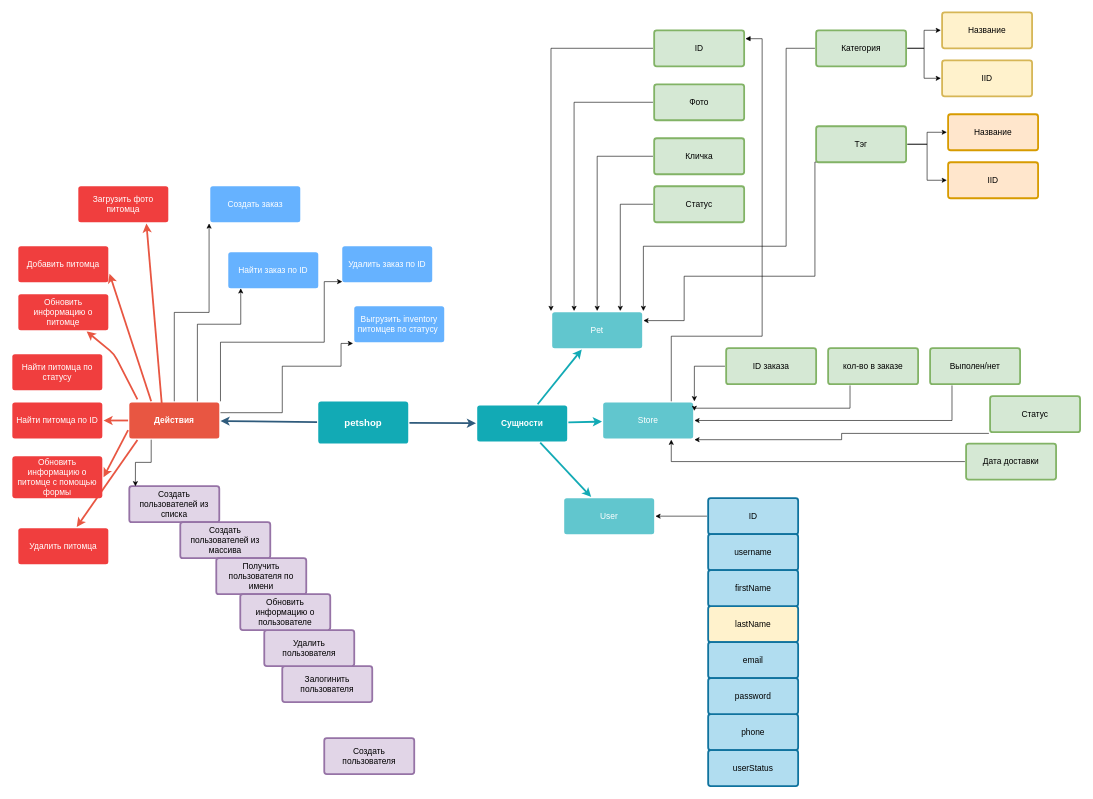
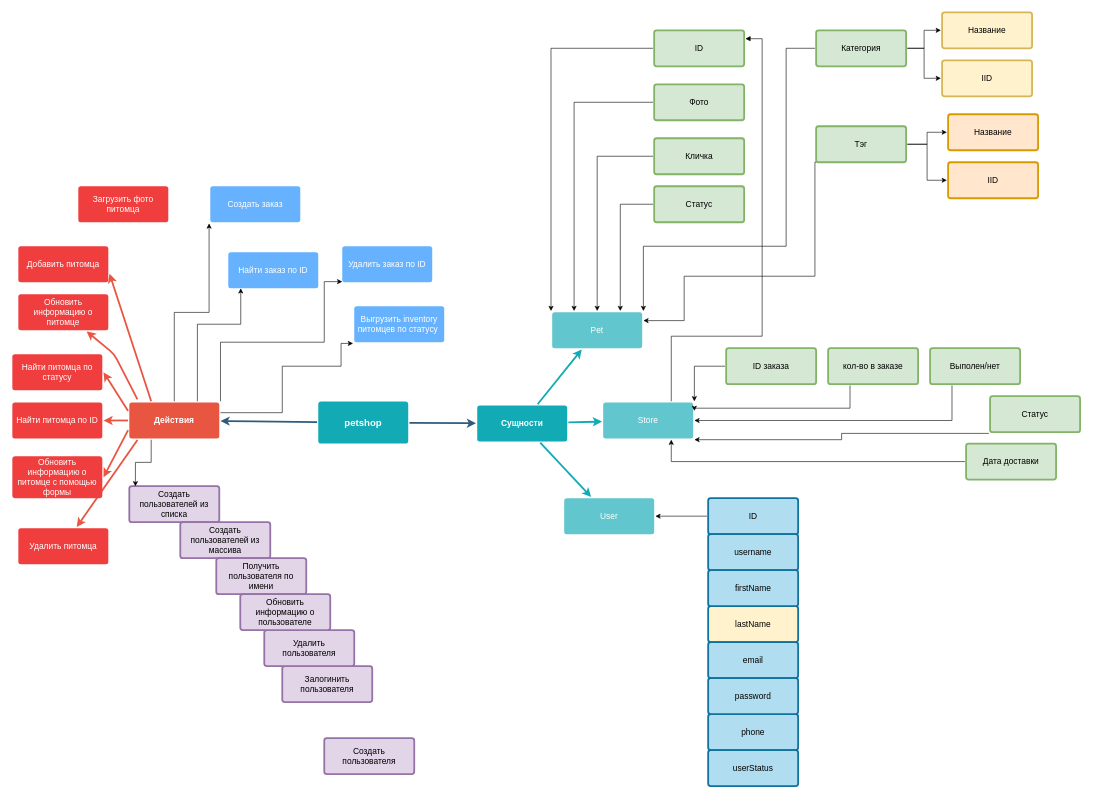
(154, 316) -> none
none -> (118, 395)
